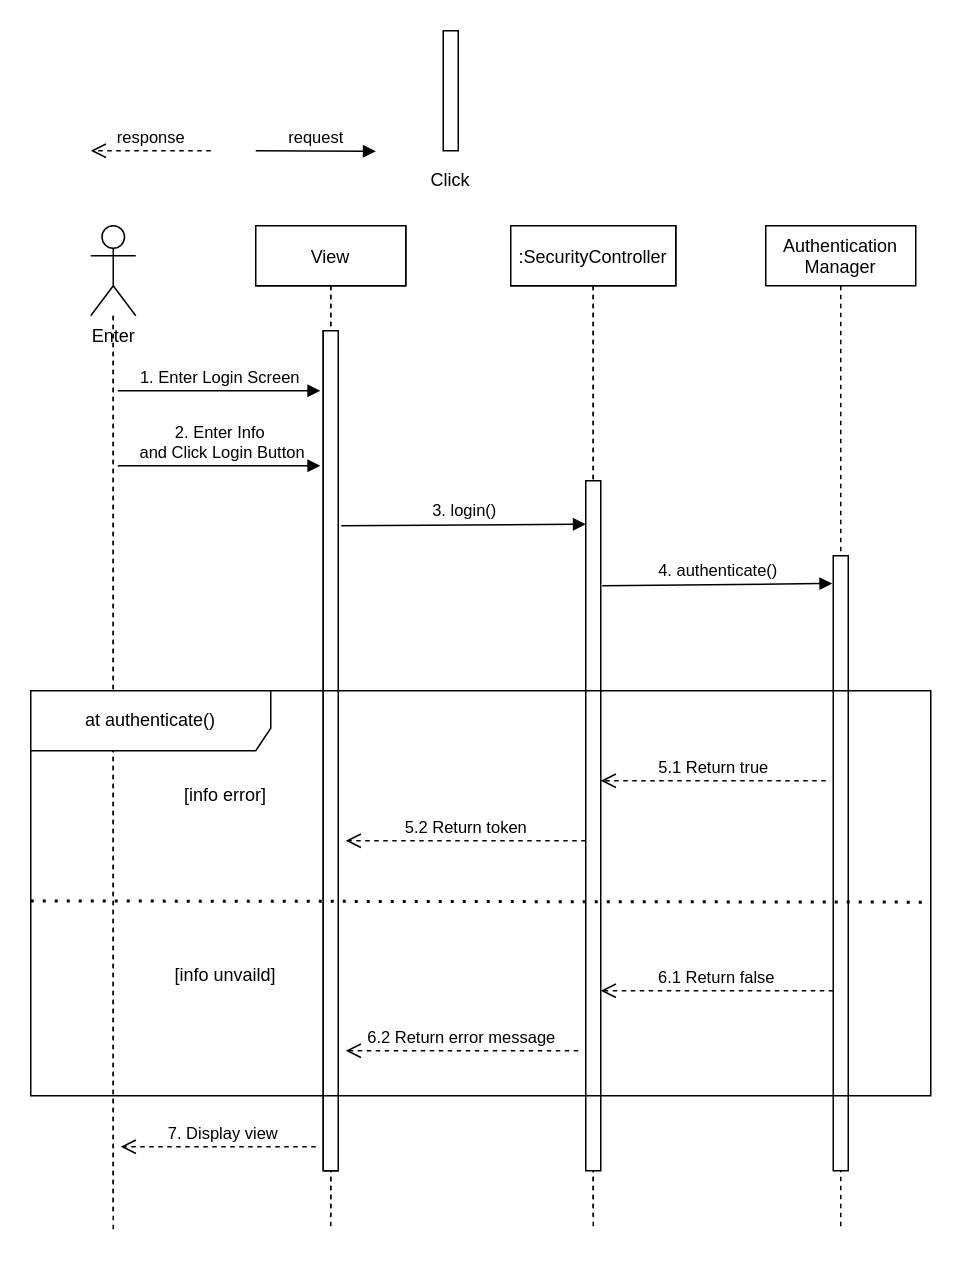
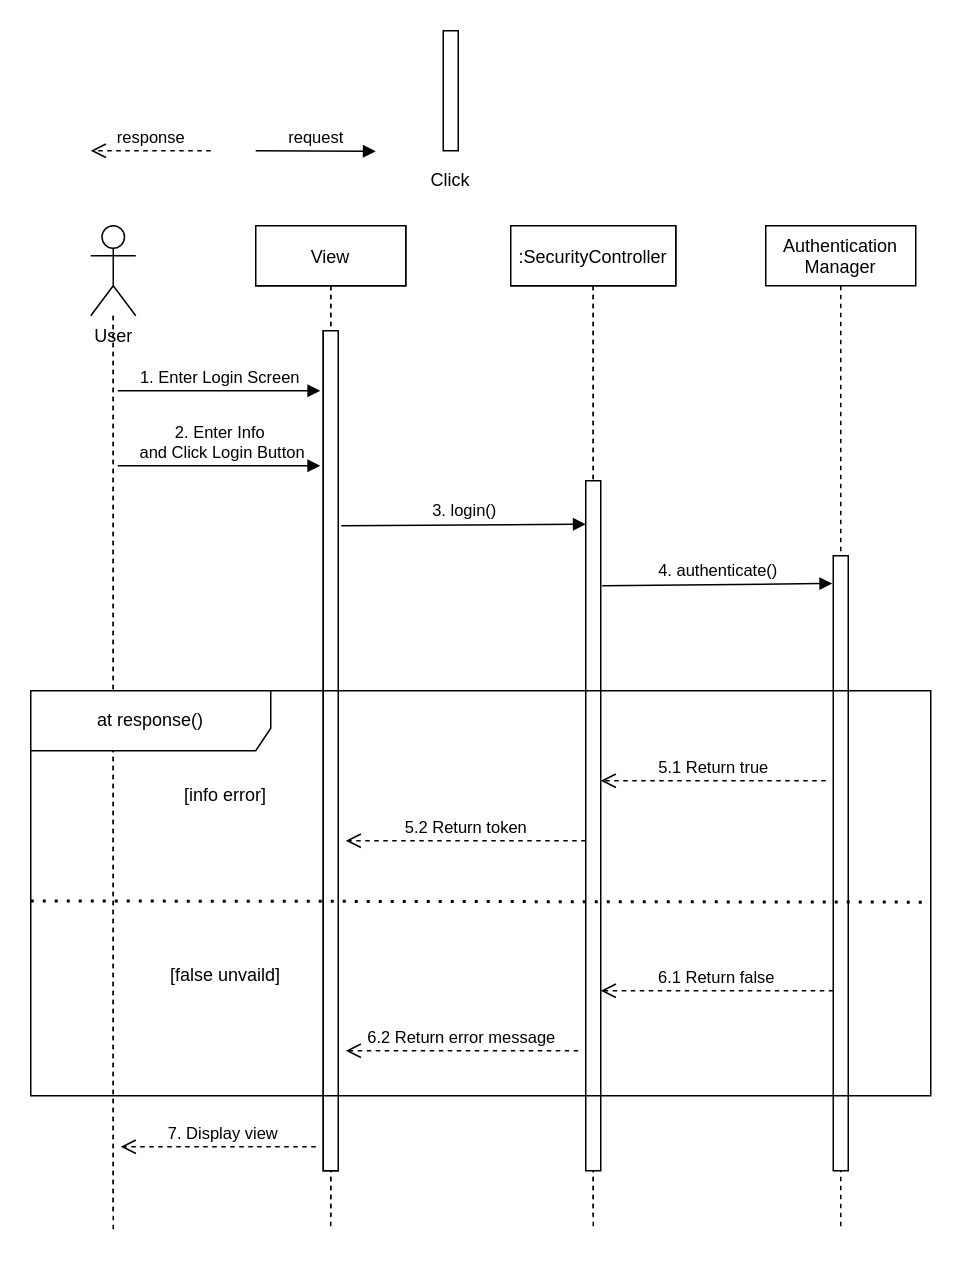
(114, 337) -> (114, 337)
(151, 721) -> (151, 721)
(226, 976) -> (226, 976)
